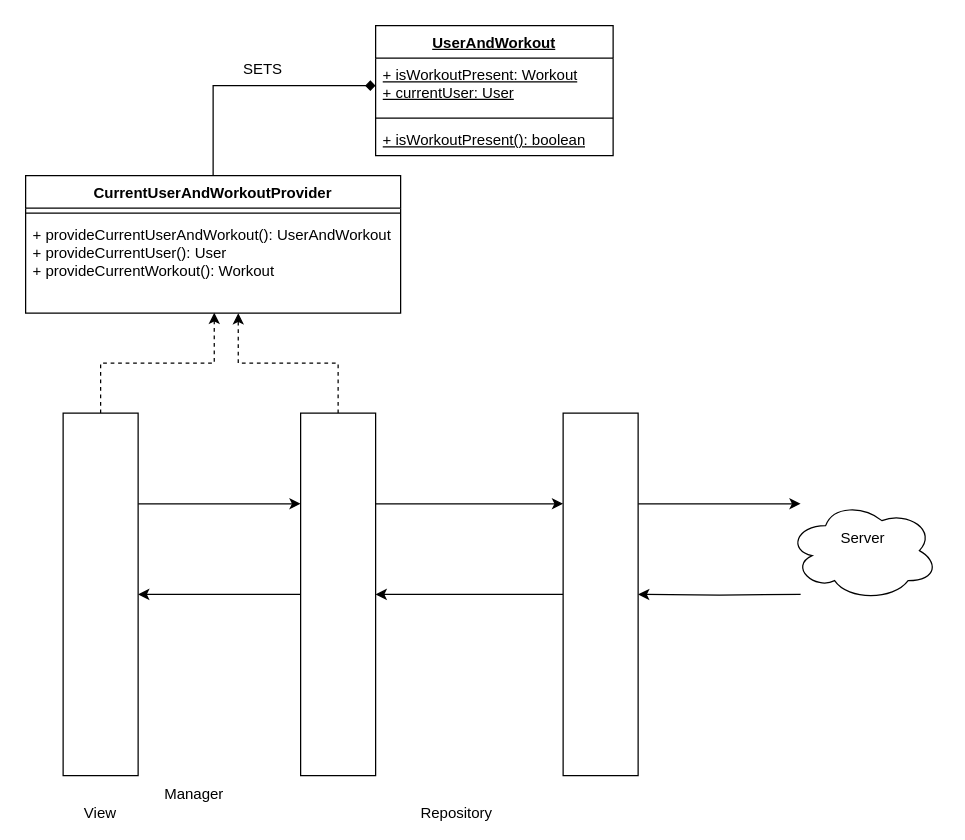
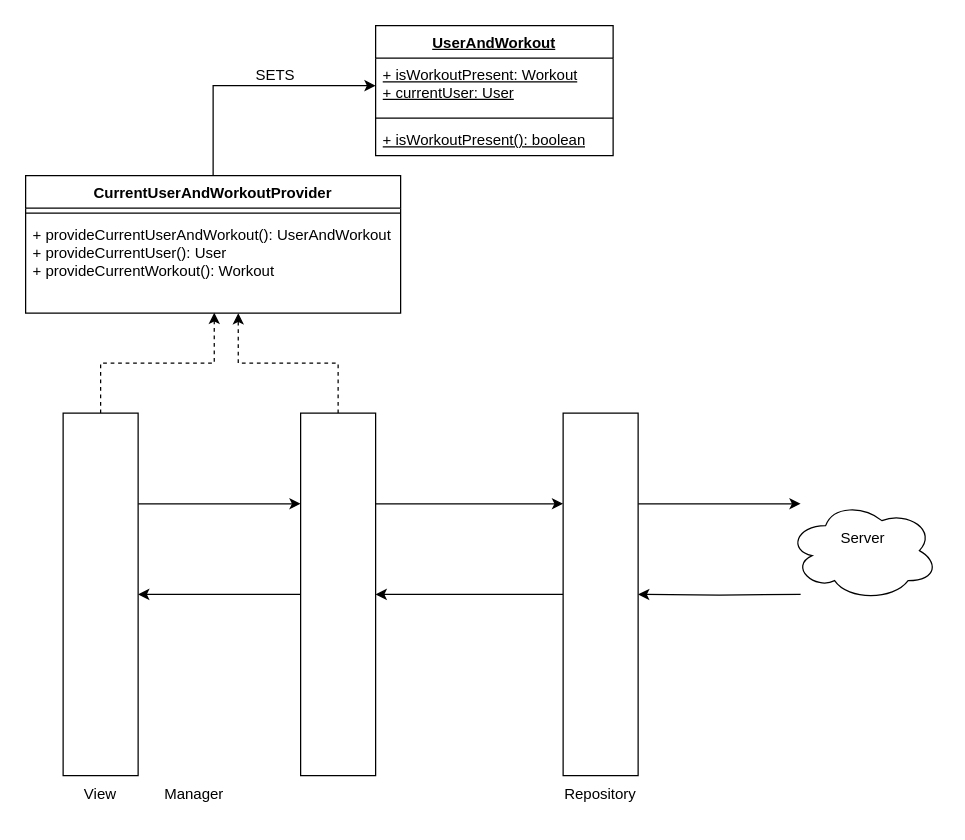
(263, 69) -> (276, 76)
(365, 86) -> (366, 86)
(101, 813) -> (101, 794)
(457, 813) -> (601, 794)
